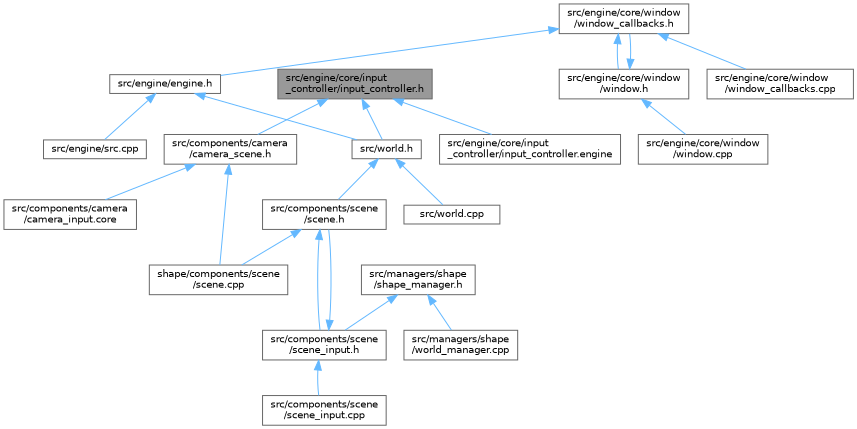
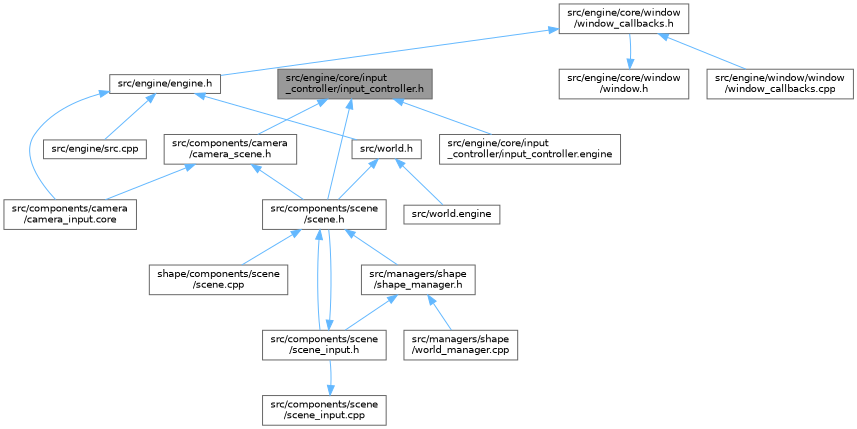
(617, 56) -> none
(780, 84) -> (780, 84)
(374, 124) -> (338, 154)
none -> (36, 133)
(703, 149) -> none
(452, 215) -> (452, 215)
(224, 220) -> (282, 185)
none -> (376, 250)
(318, 383) -> (331, 373)
